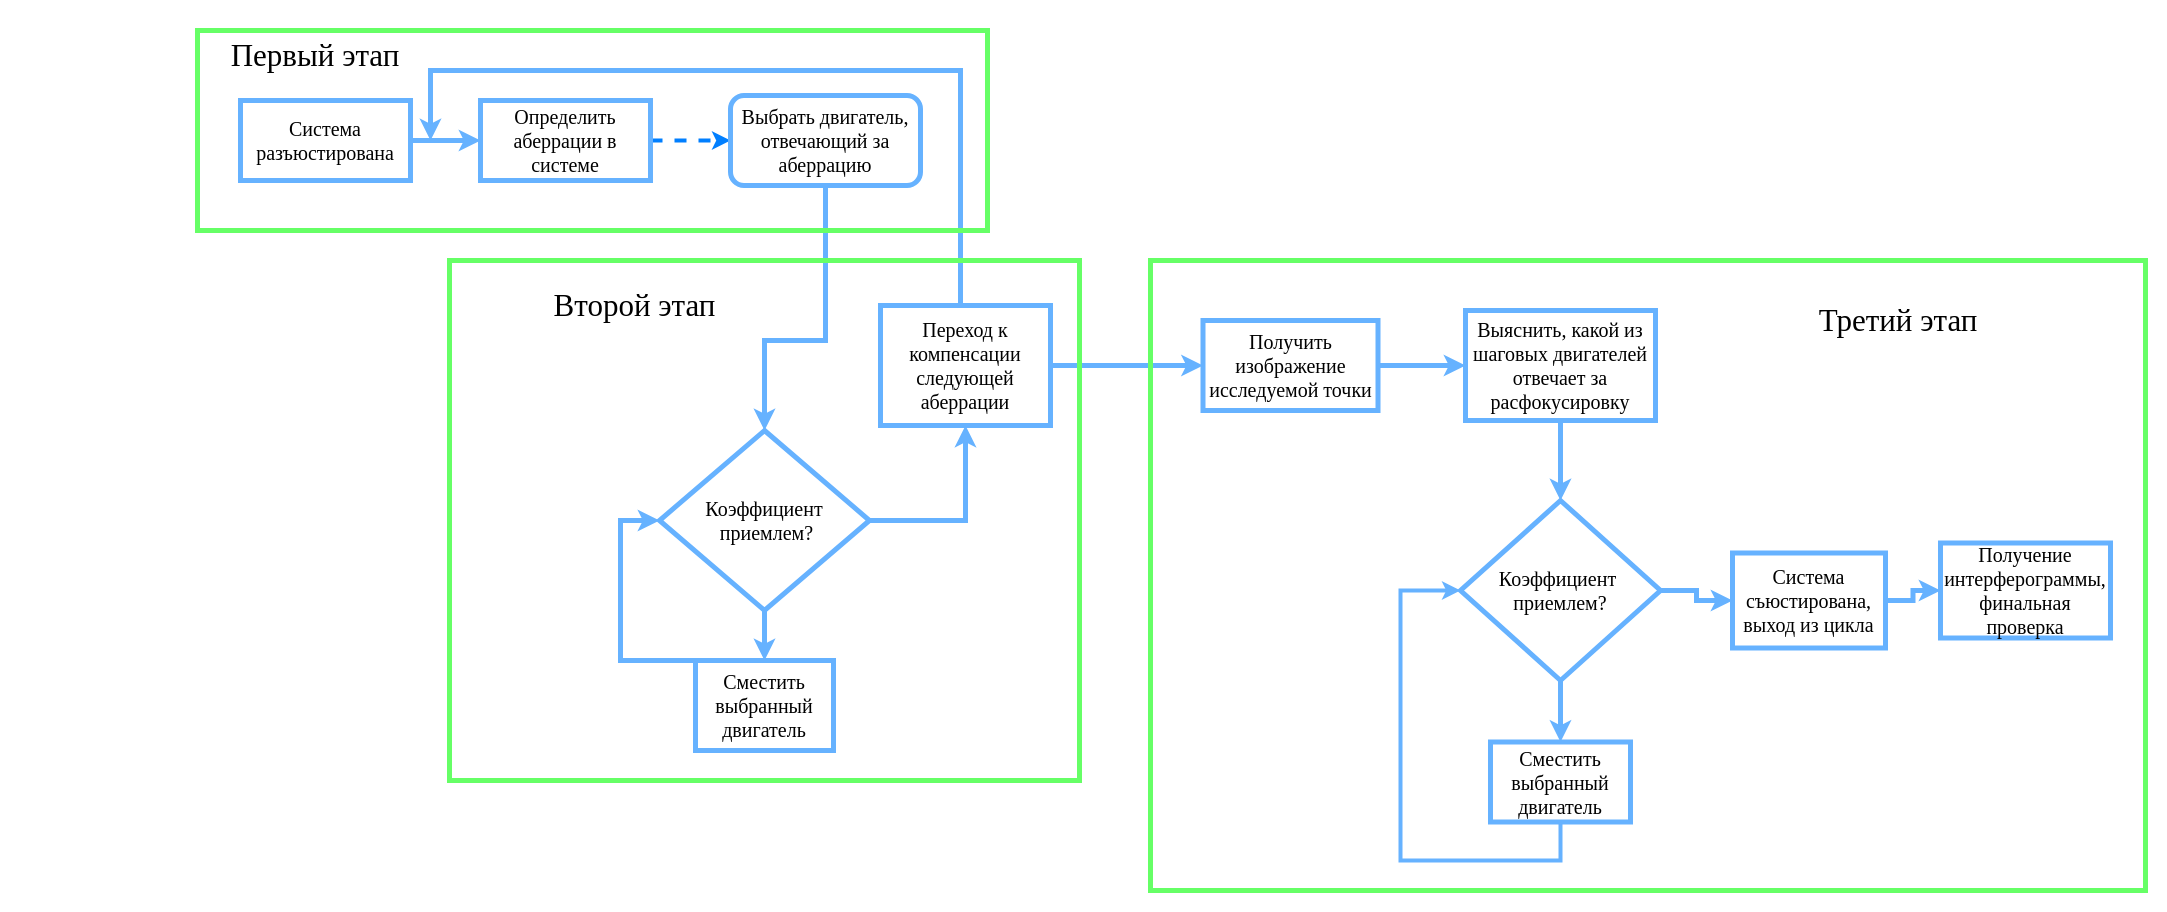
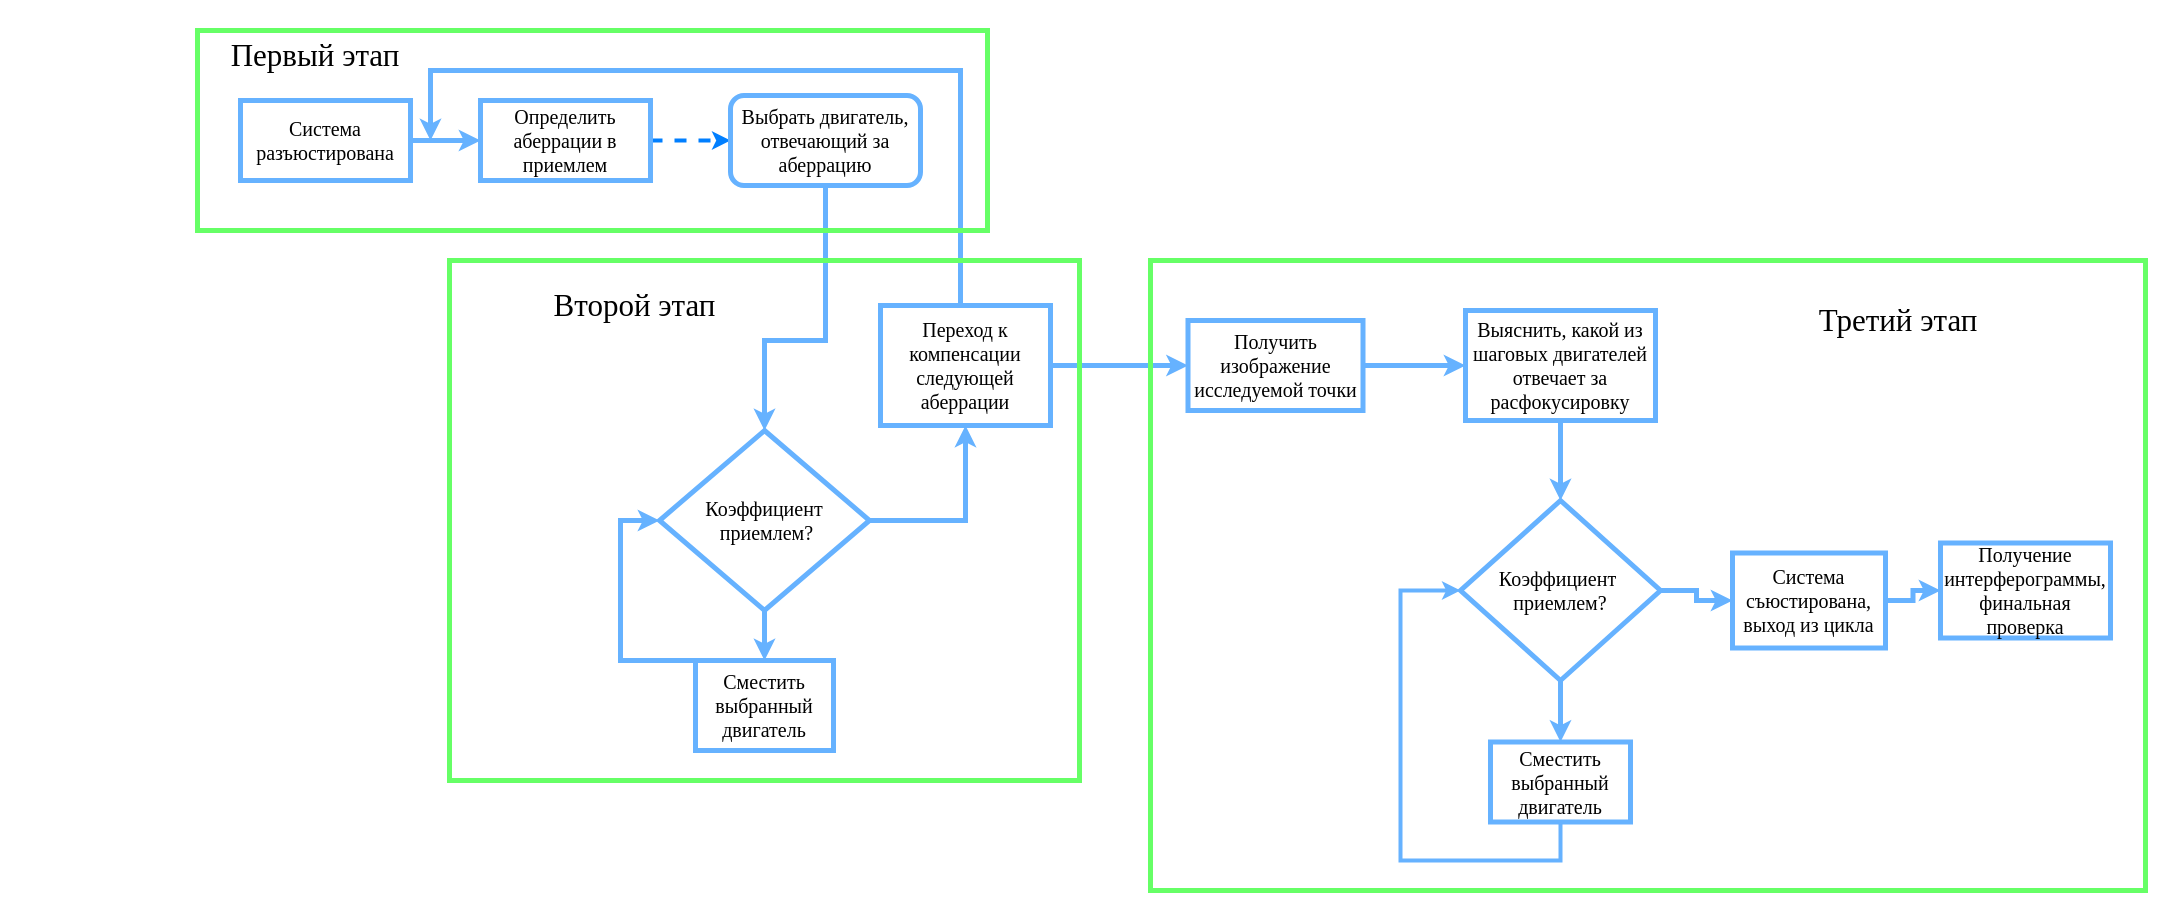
(566, 141) -> (566, 141)
(1291, 366) -> (1276, 366)
